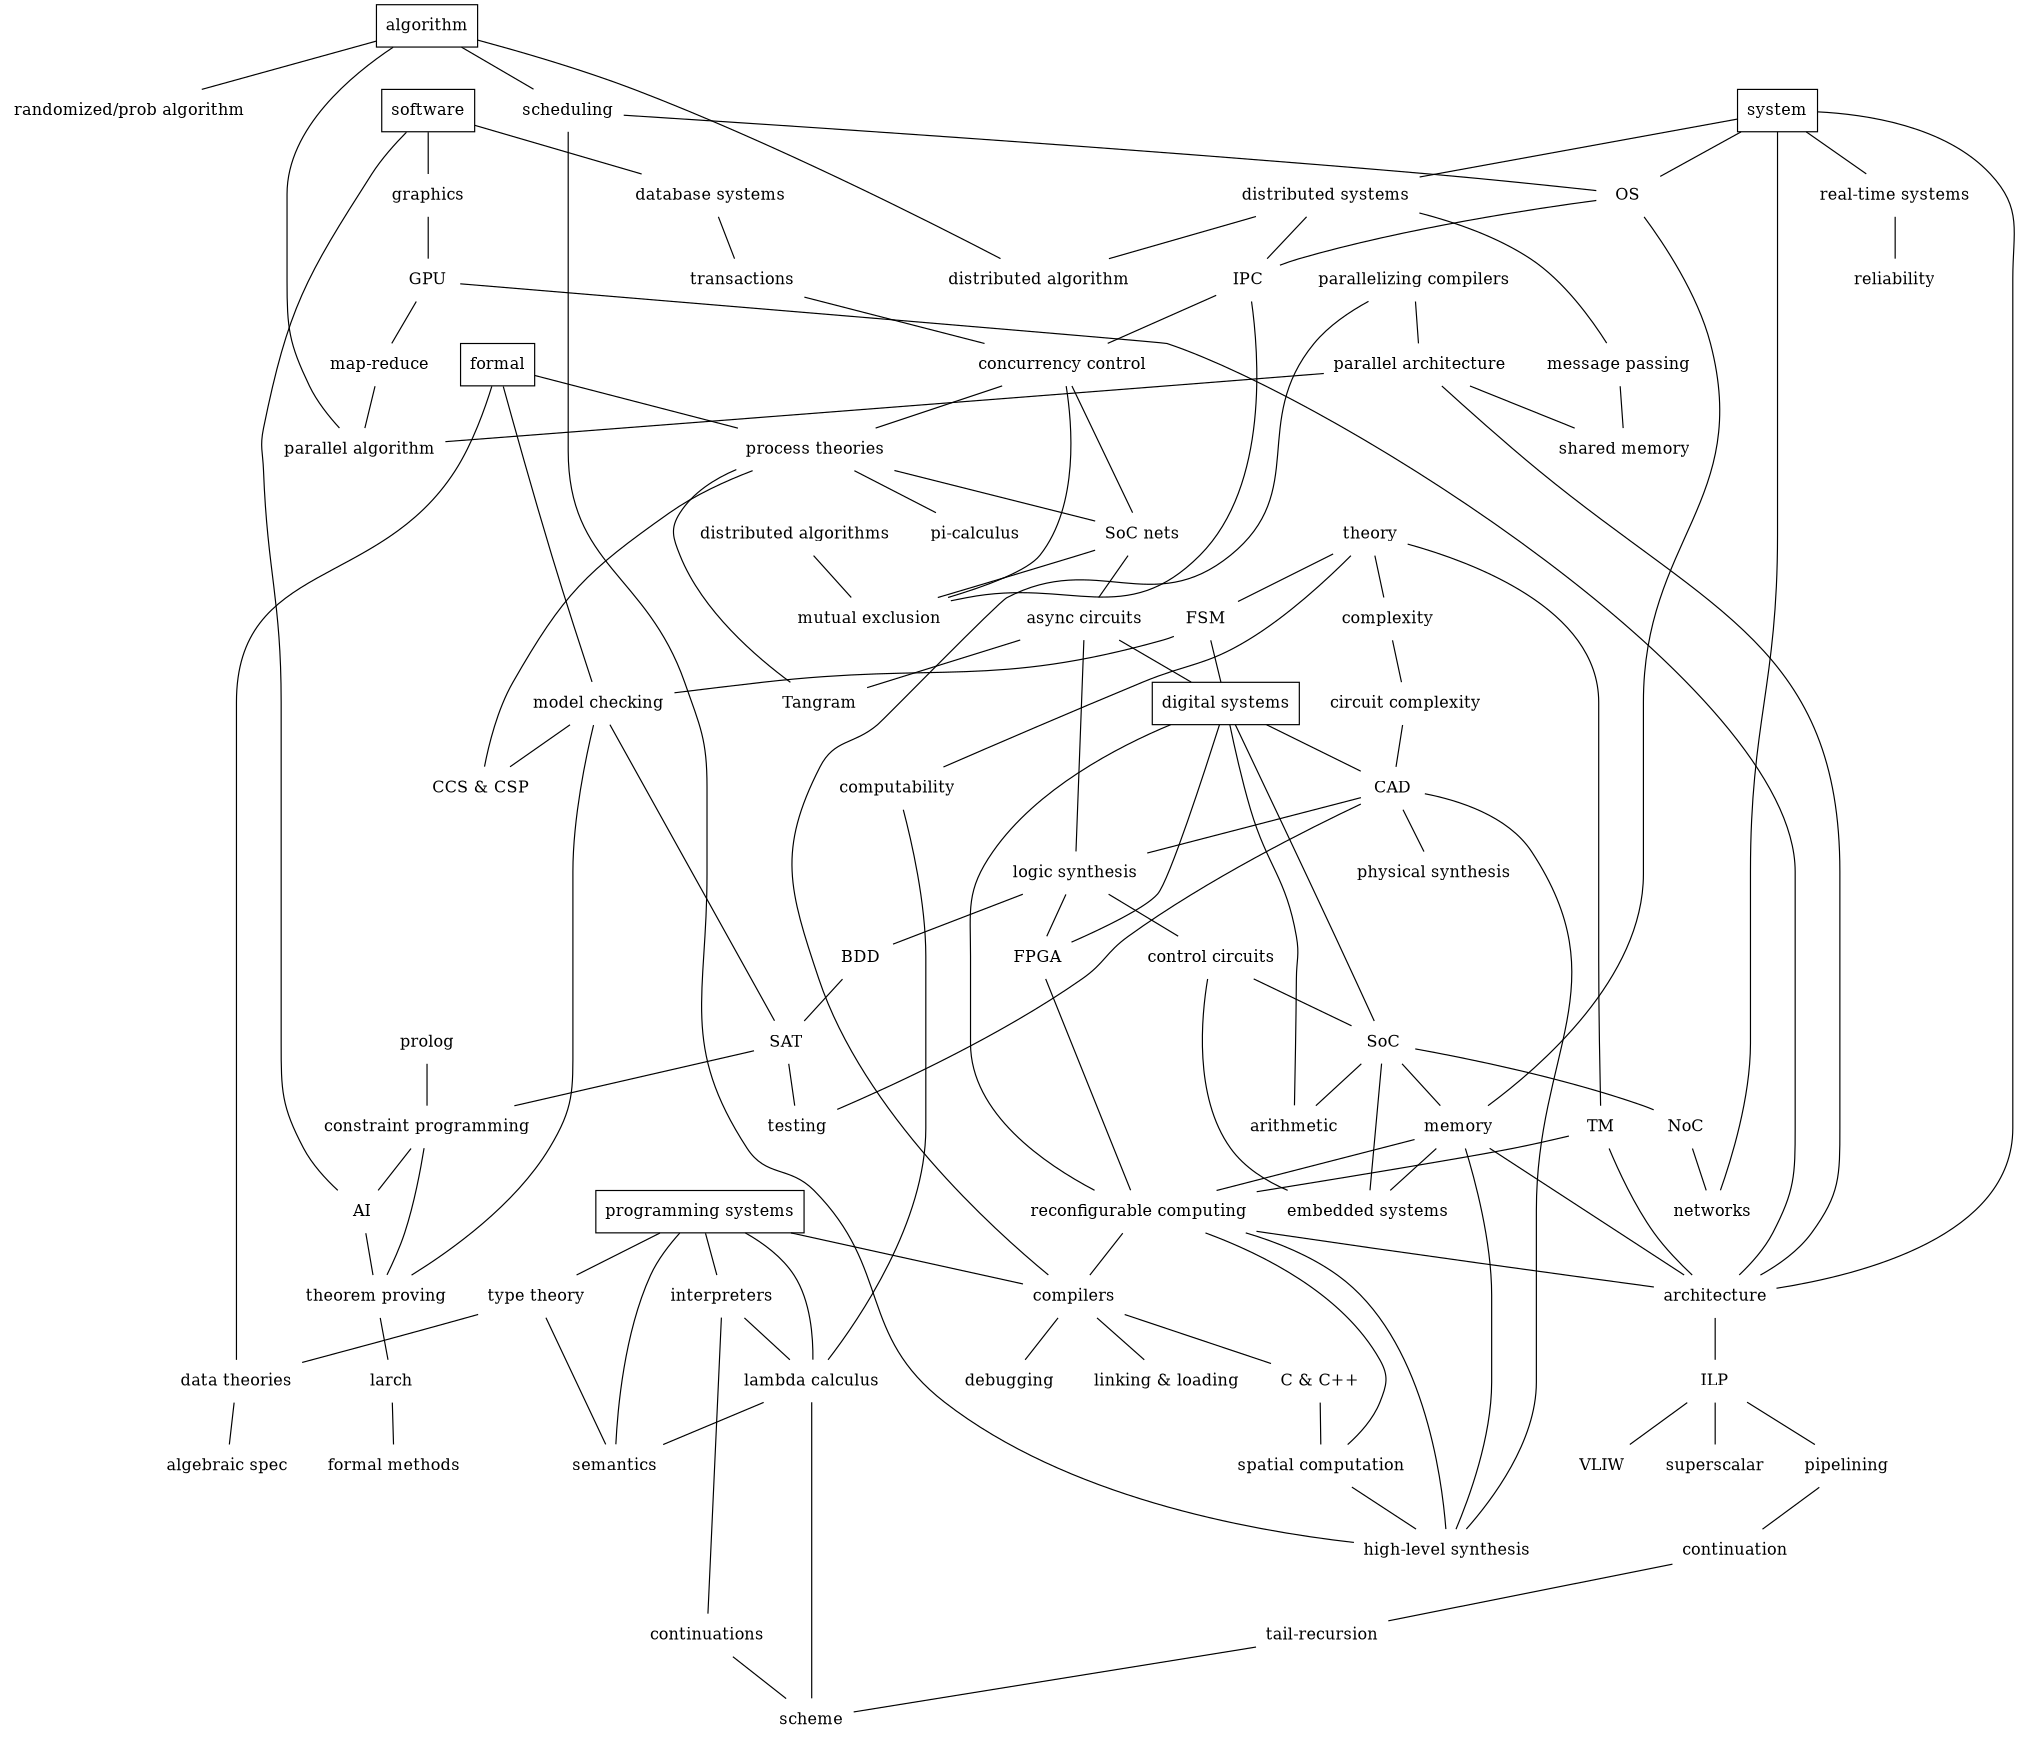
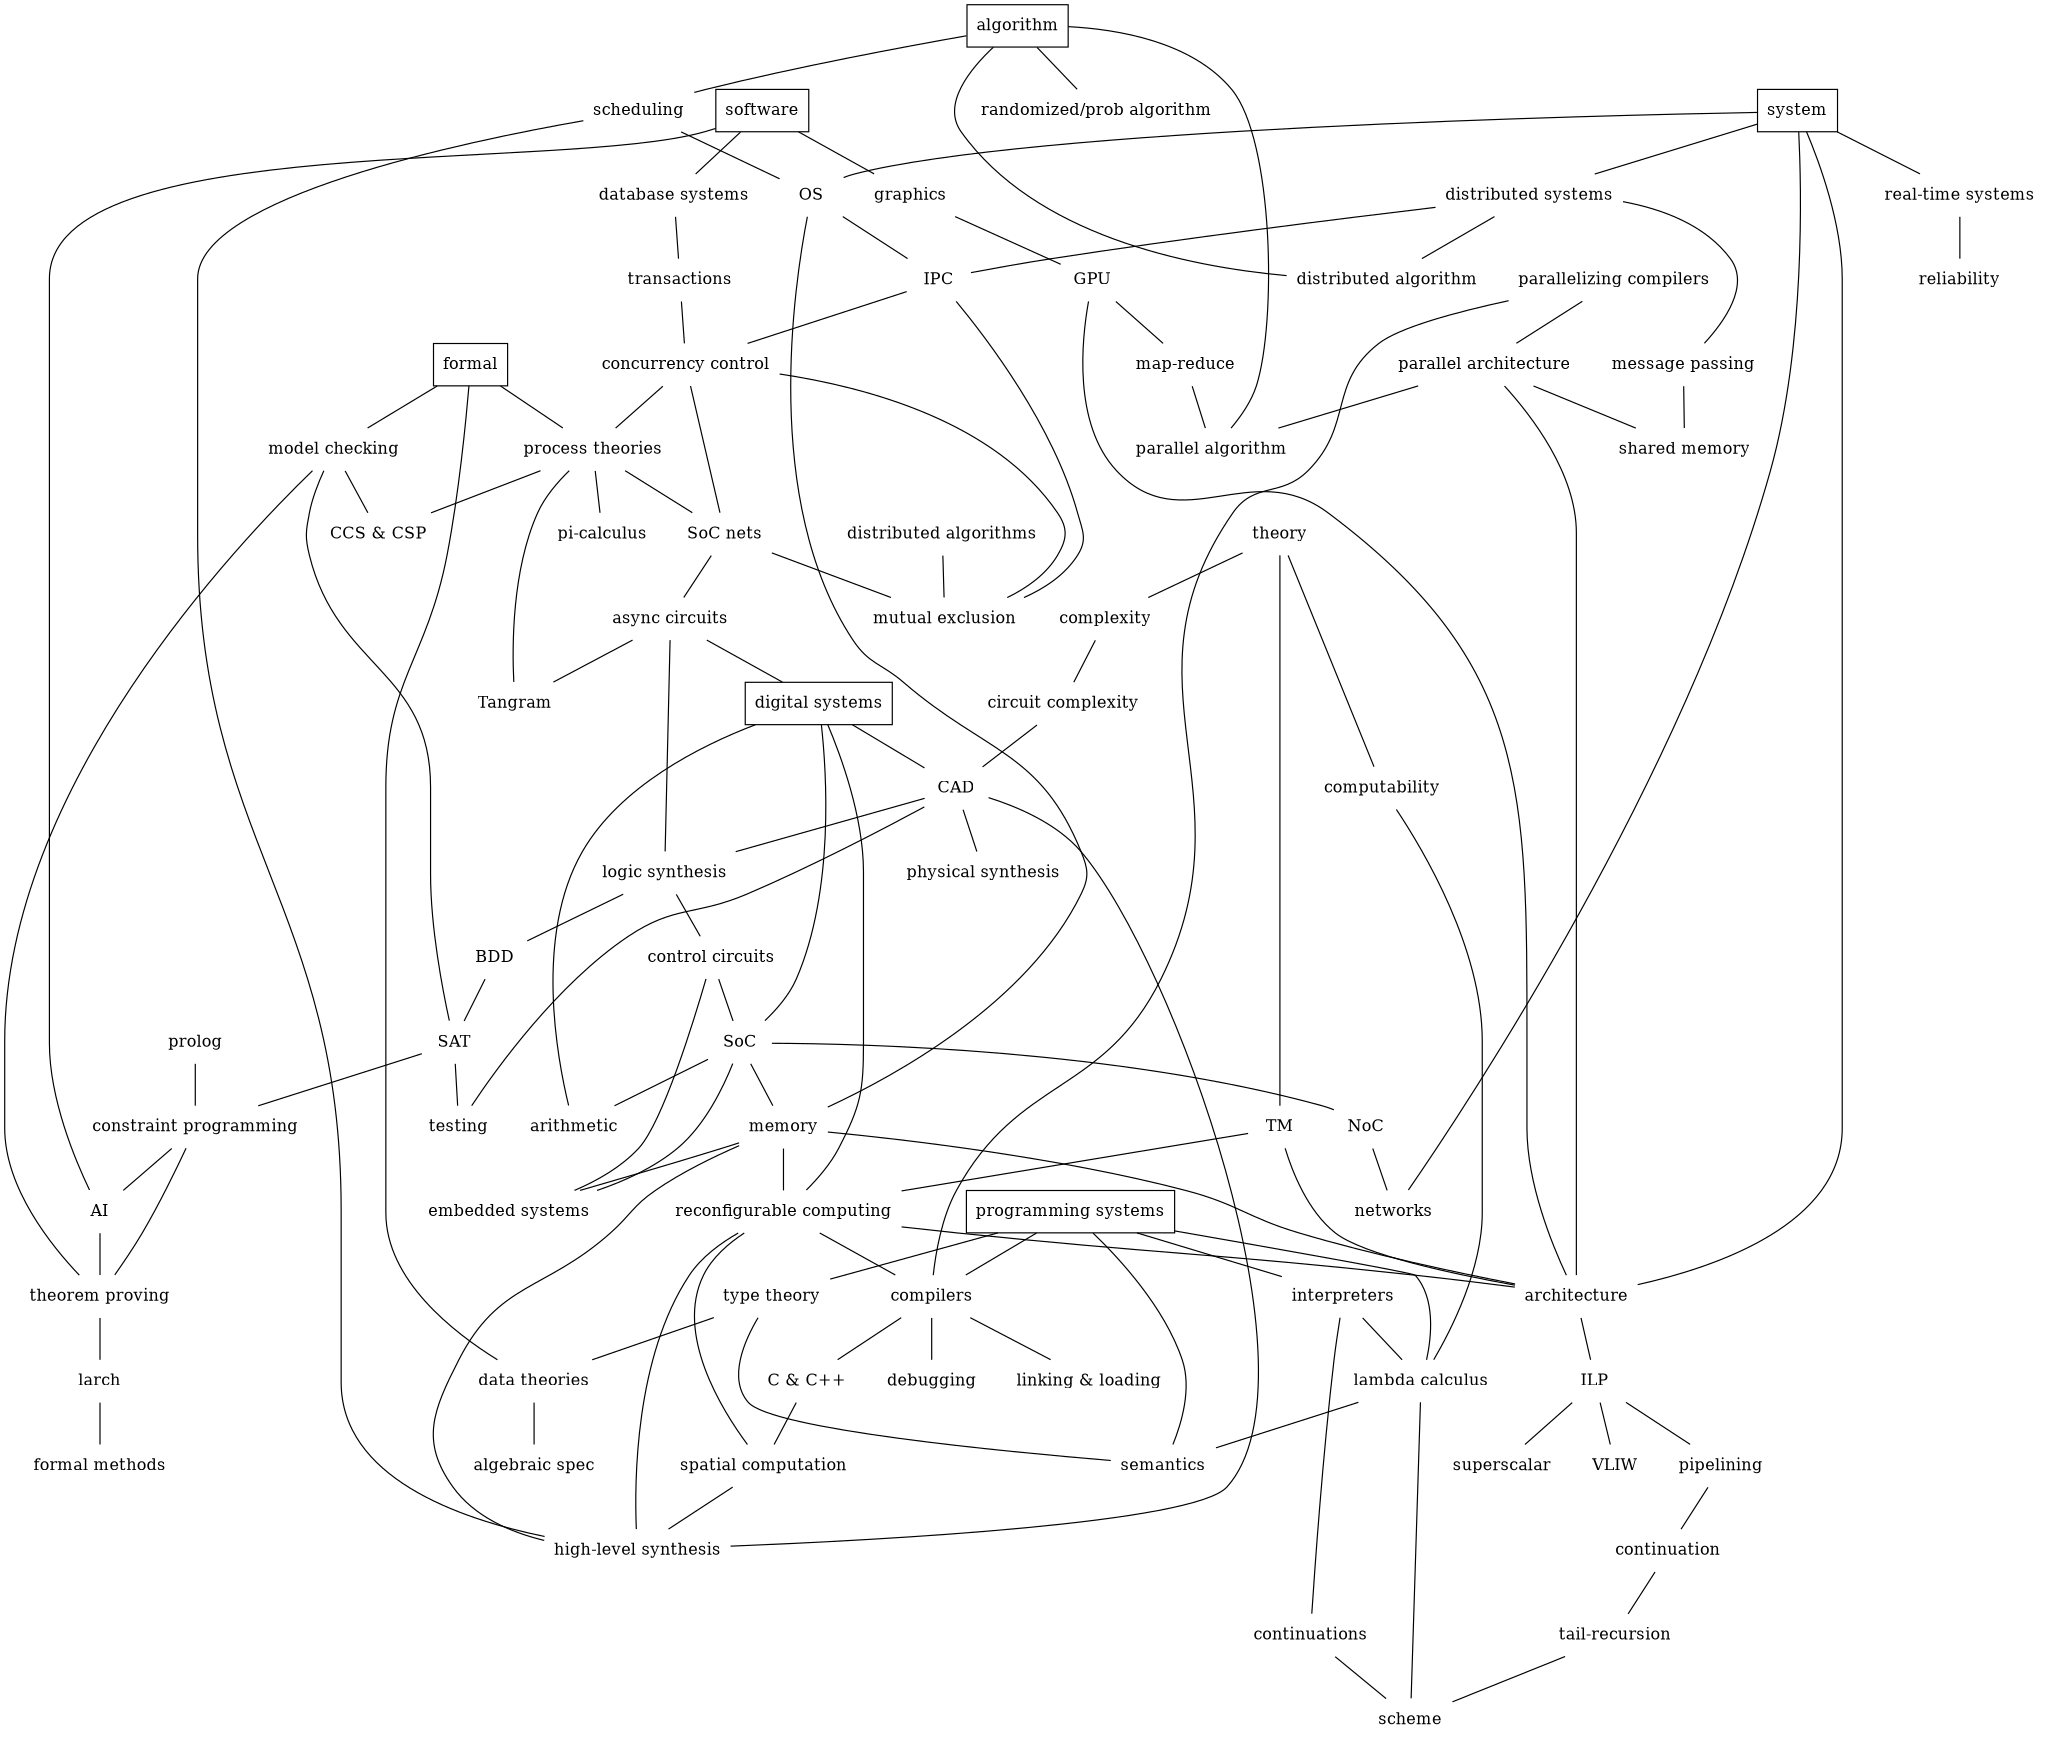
(1206, 619) -> none
(1038, 958) -> none
